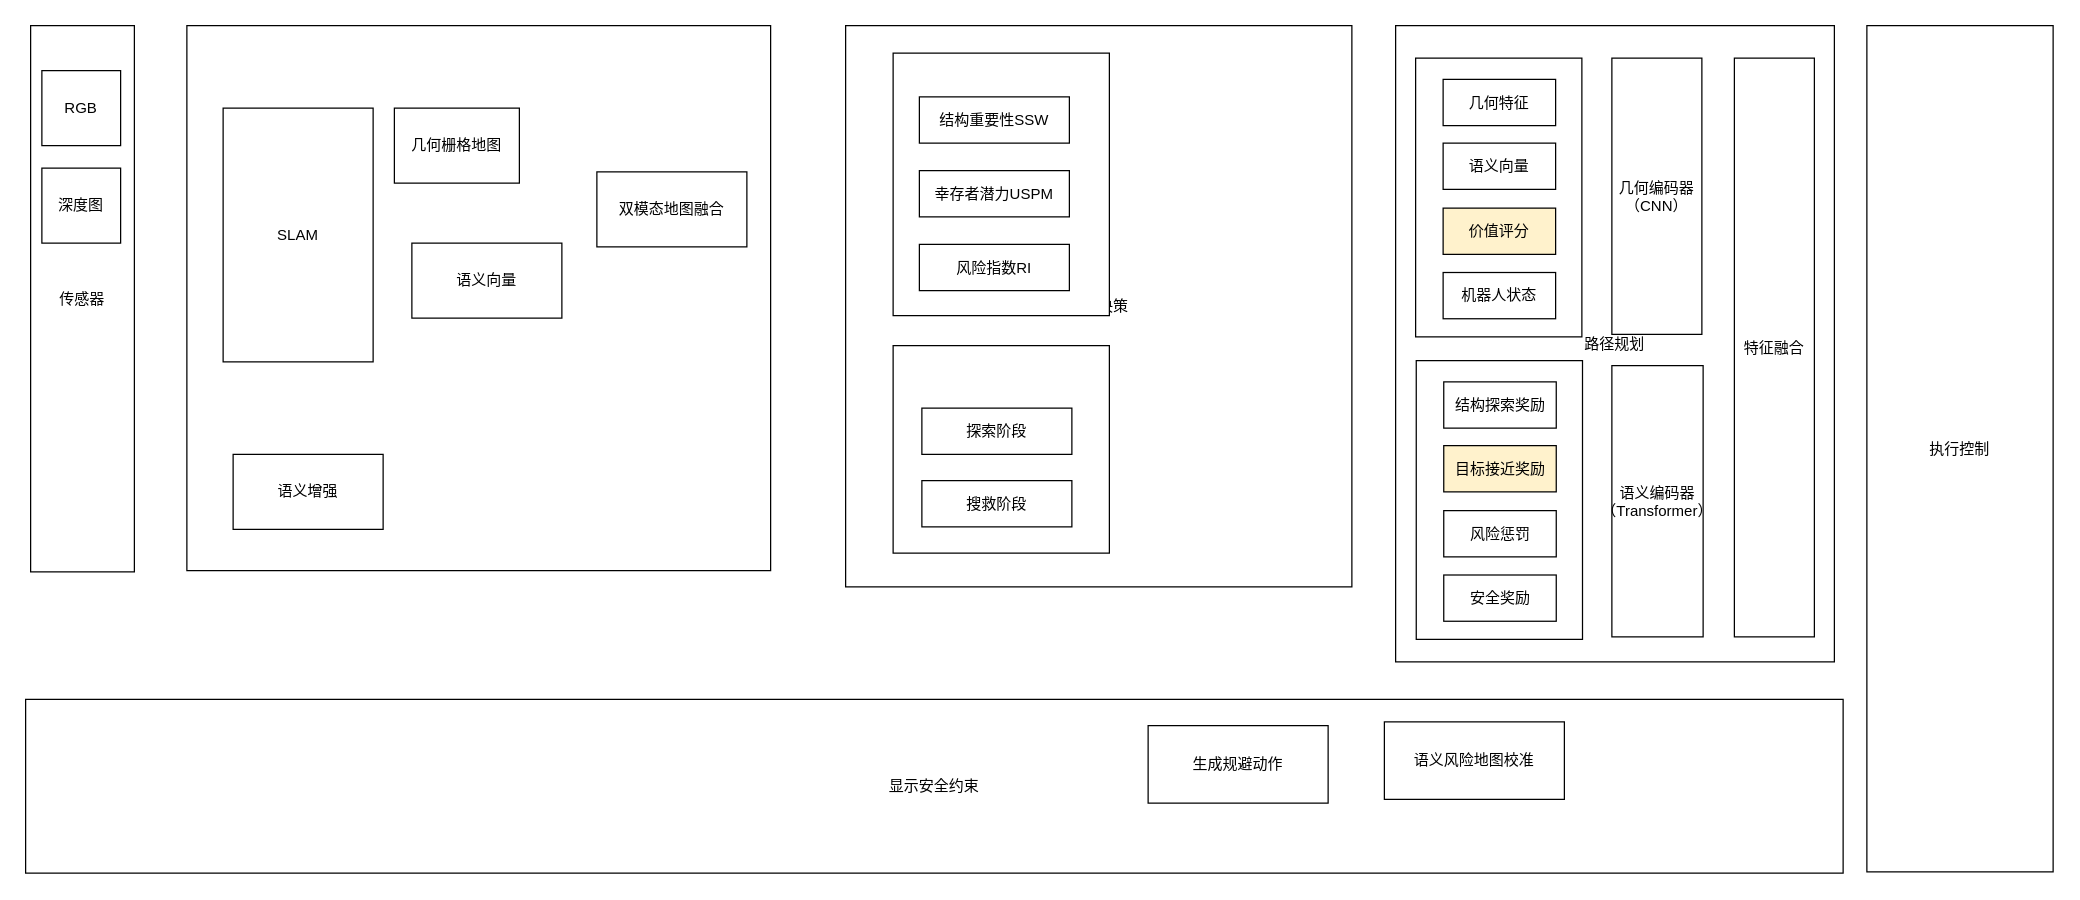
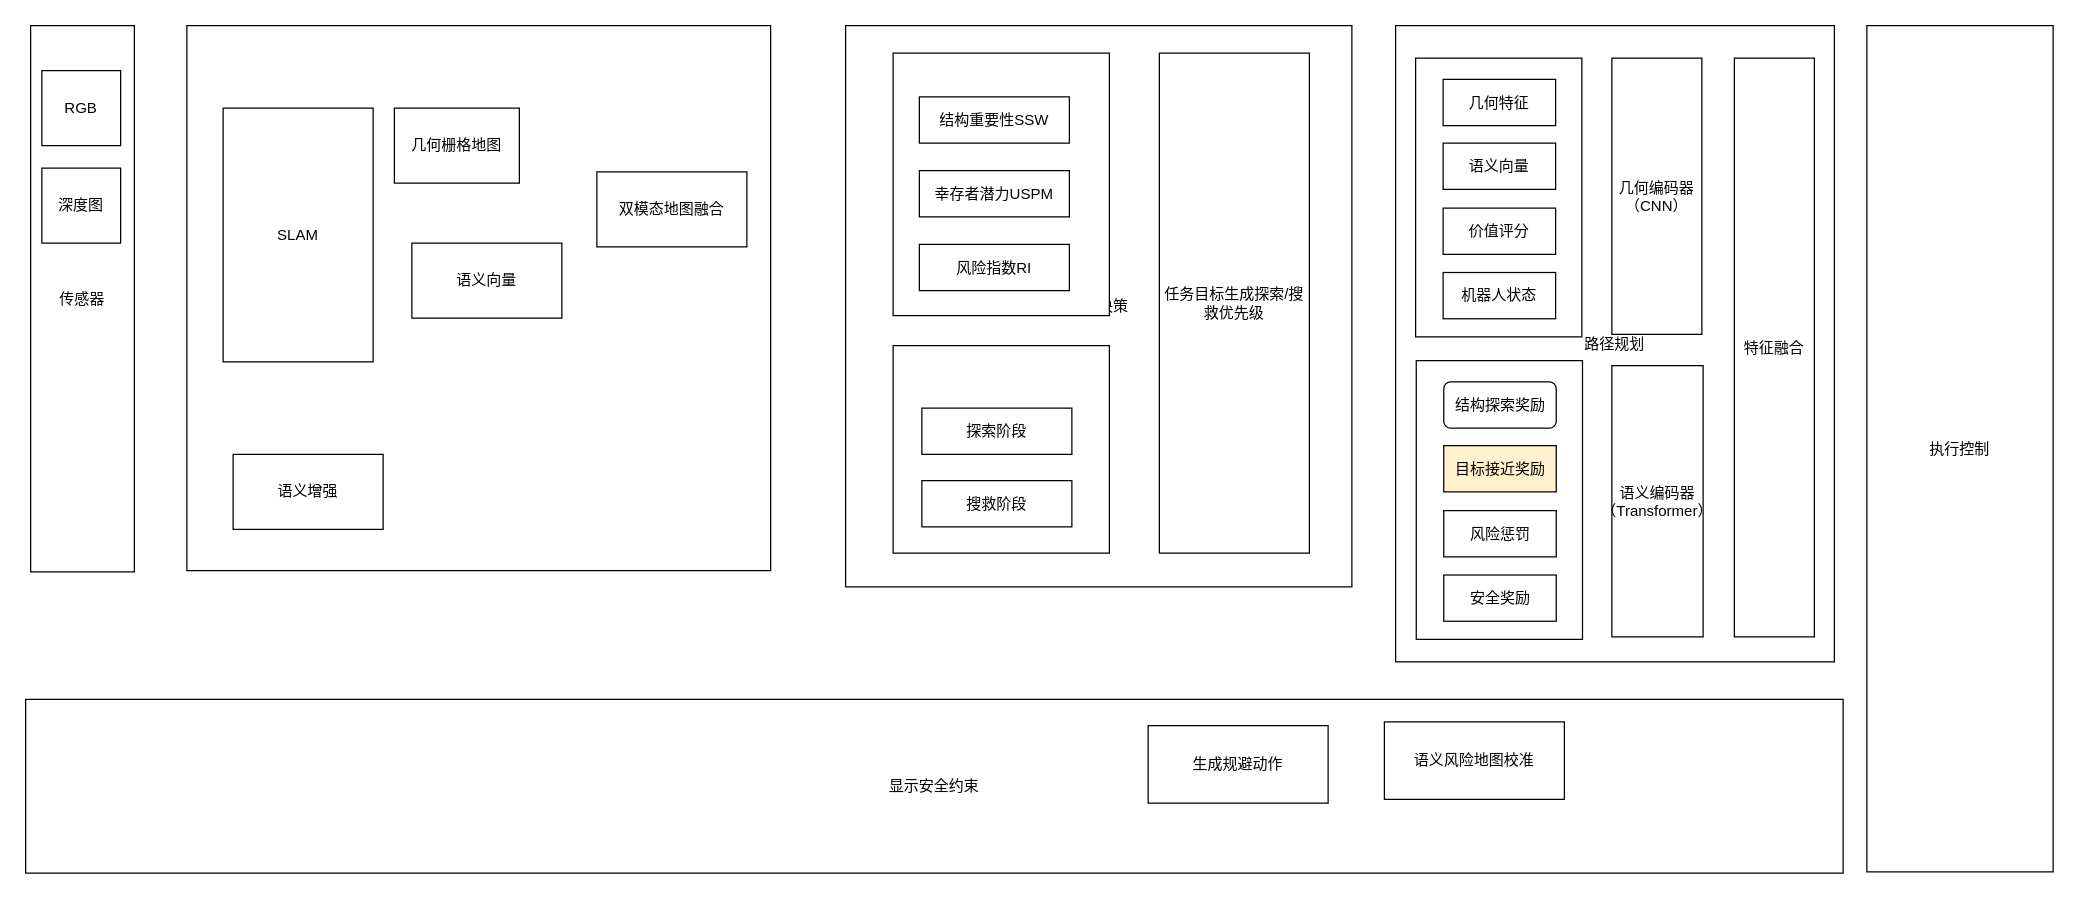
(1499, 231) -> (1499, 231)
none -> (1234, 303)
(1500, 405) -> (1500, 405)
